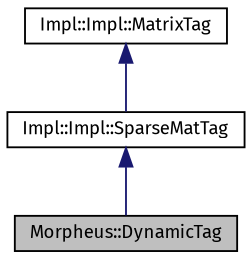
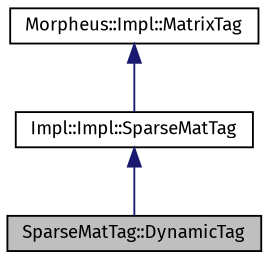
(126, 26) -> (134, 26)
(126, 233) -> (134, 233)
